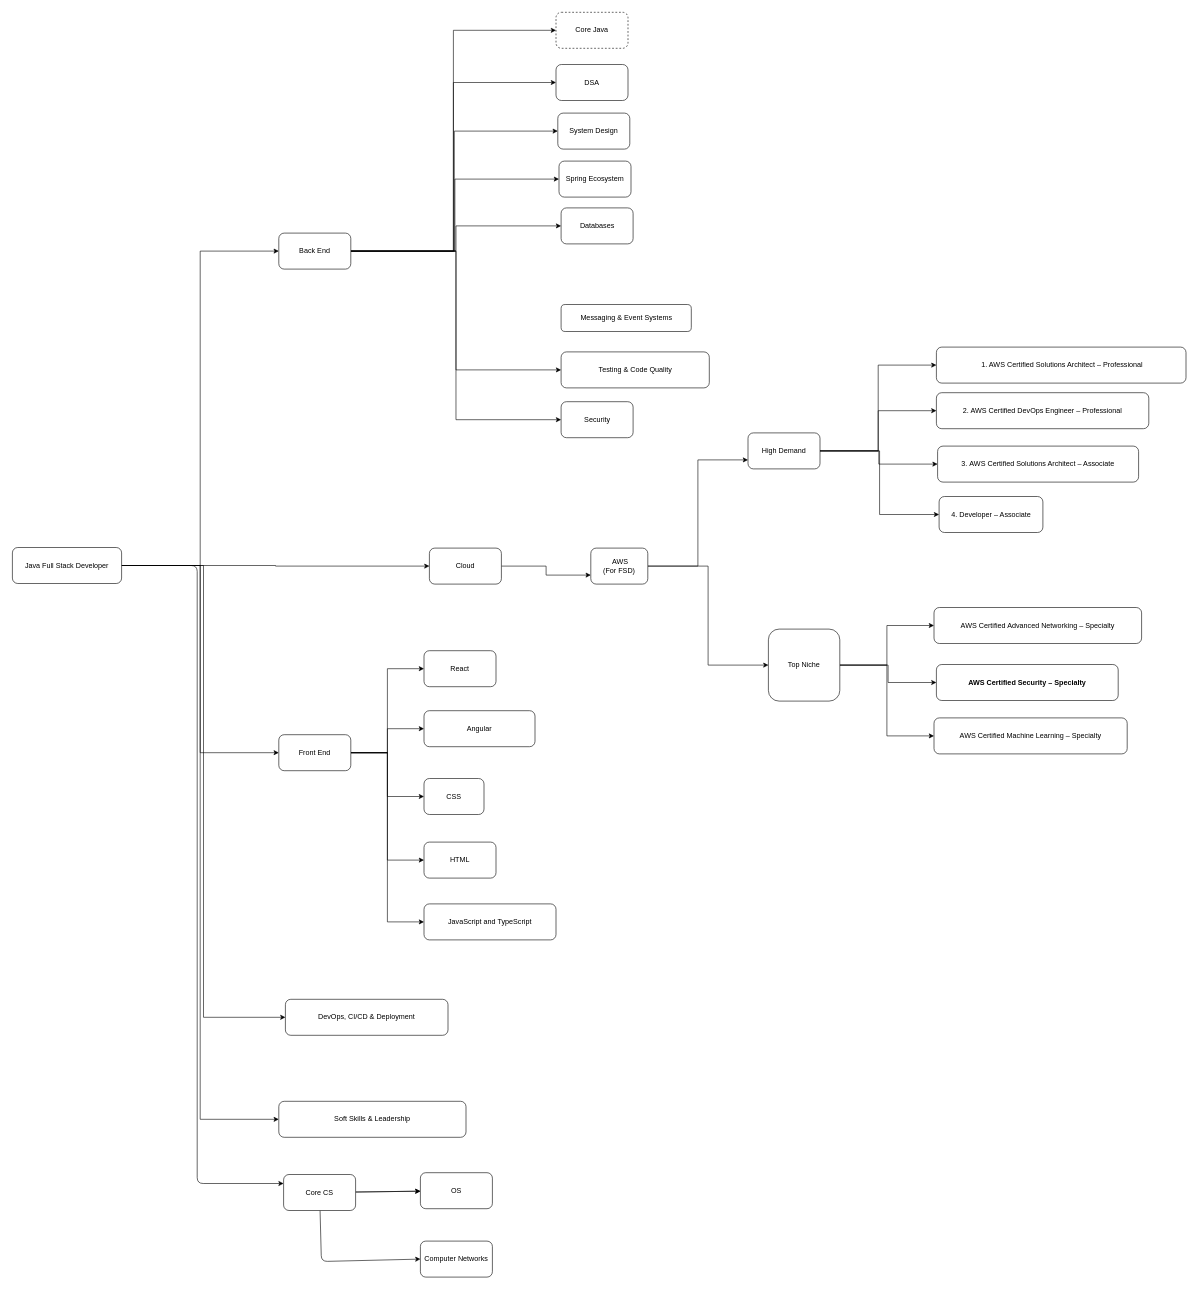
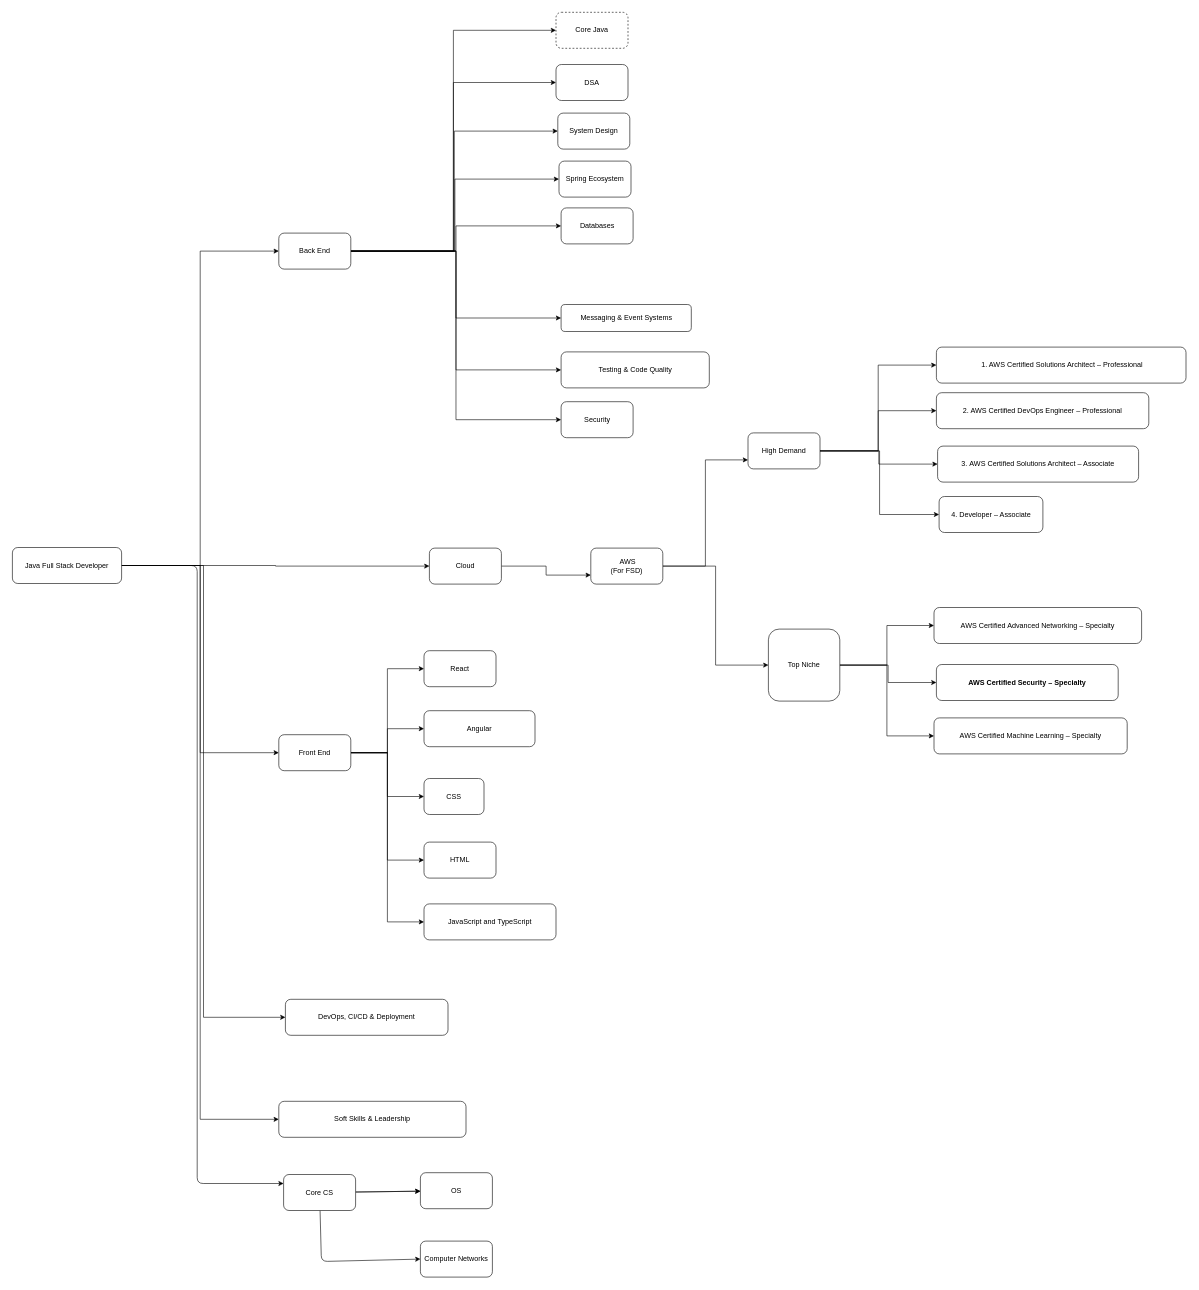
none -> (555, 318)
(619, 566) -> (627, 566)
